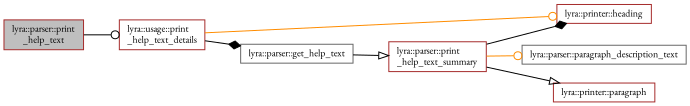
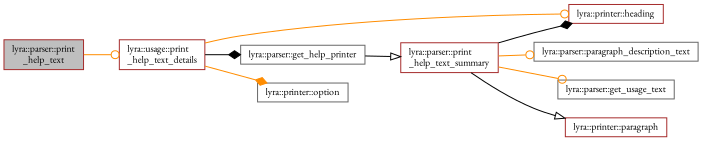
(97, 35) -> (97, 55)
(297, 54) -> (303, 55)
none -> (616, 89)
none -> (303, 92)
